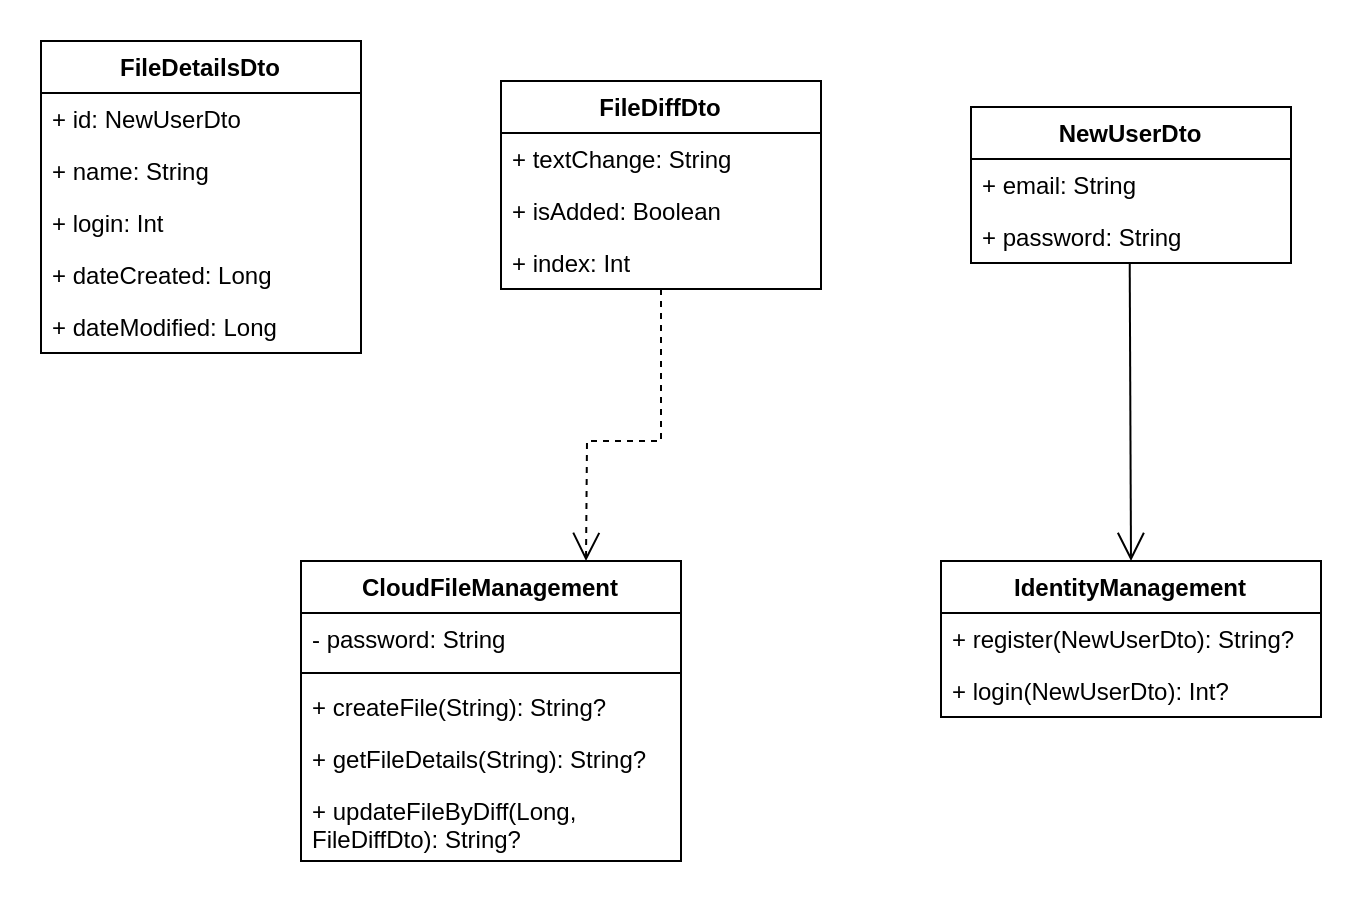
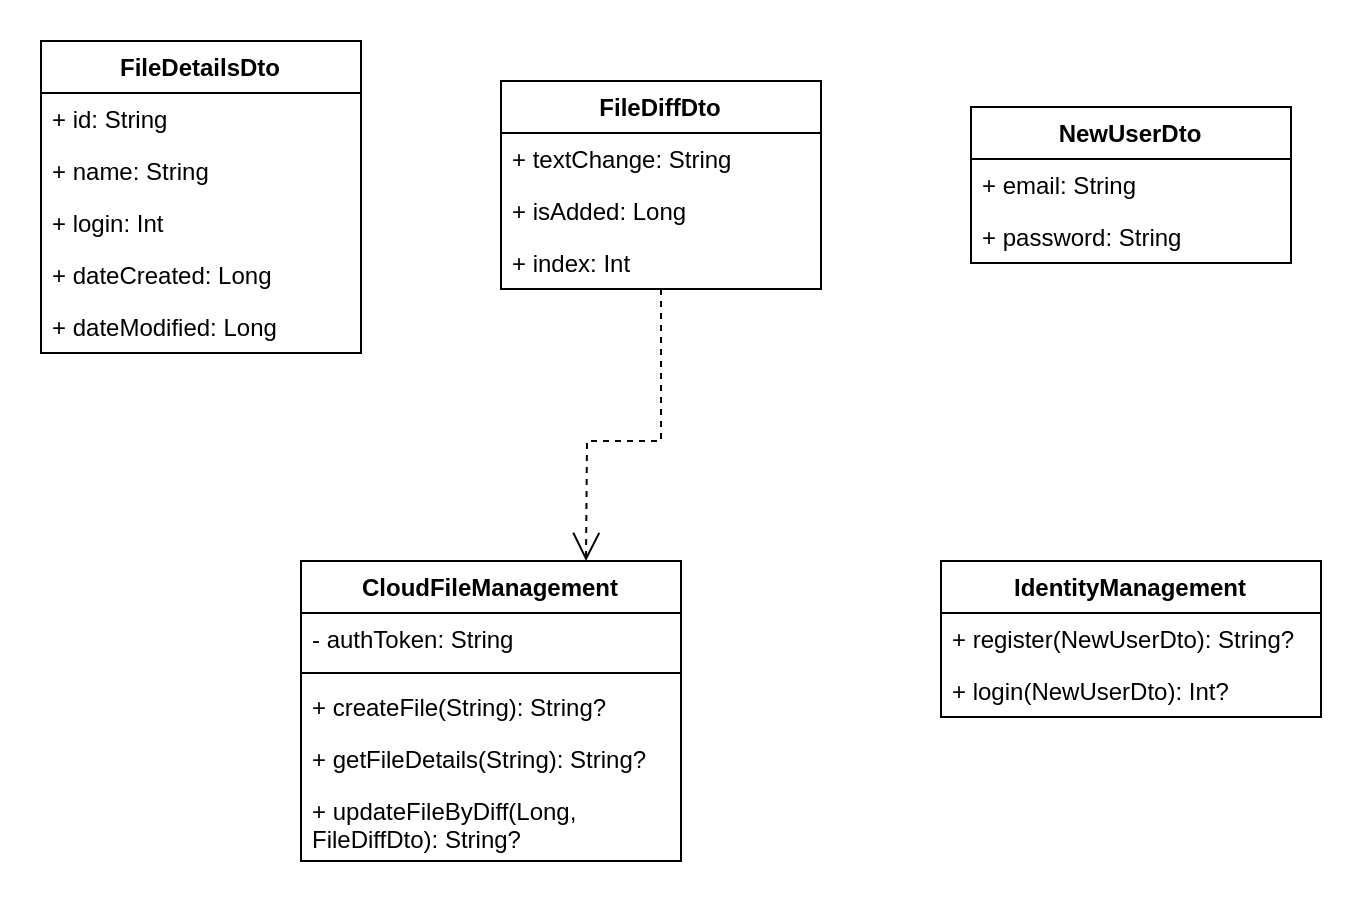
(148, 121) -> (118, 121)
(618, 213) -> (601, 213)
(1130, 411) -> none
(421, 641) -> (428, 641)
